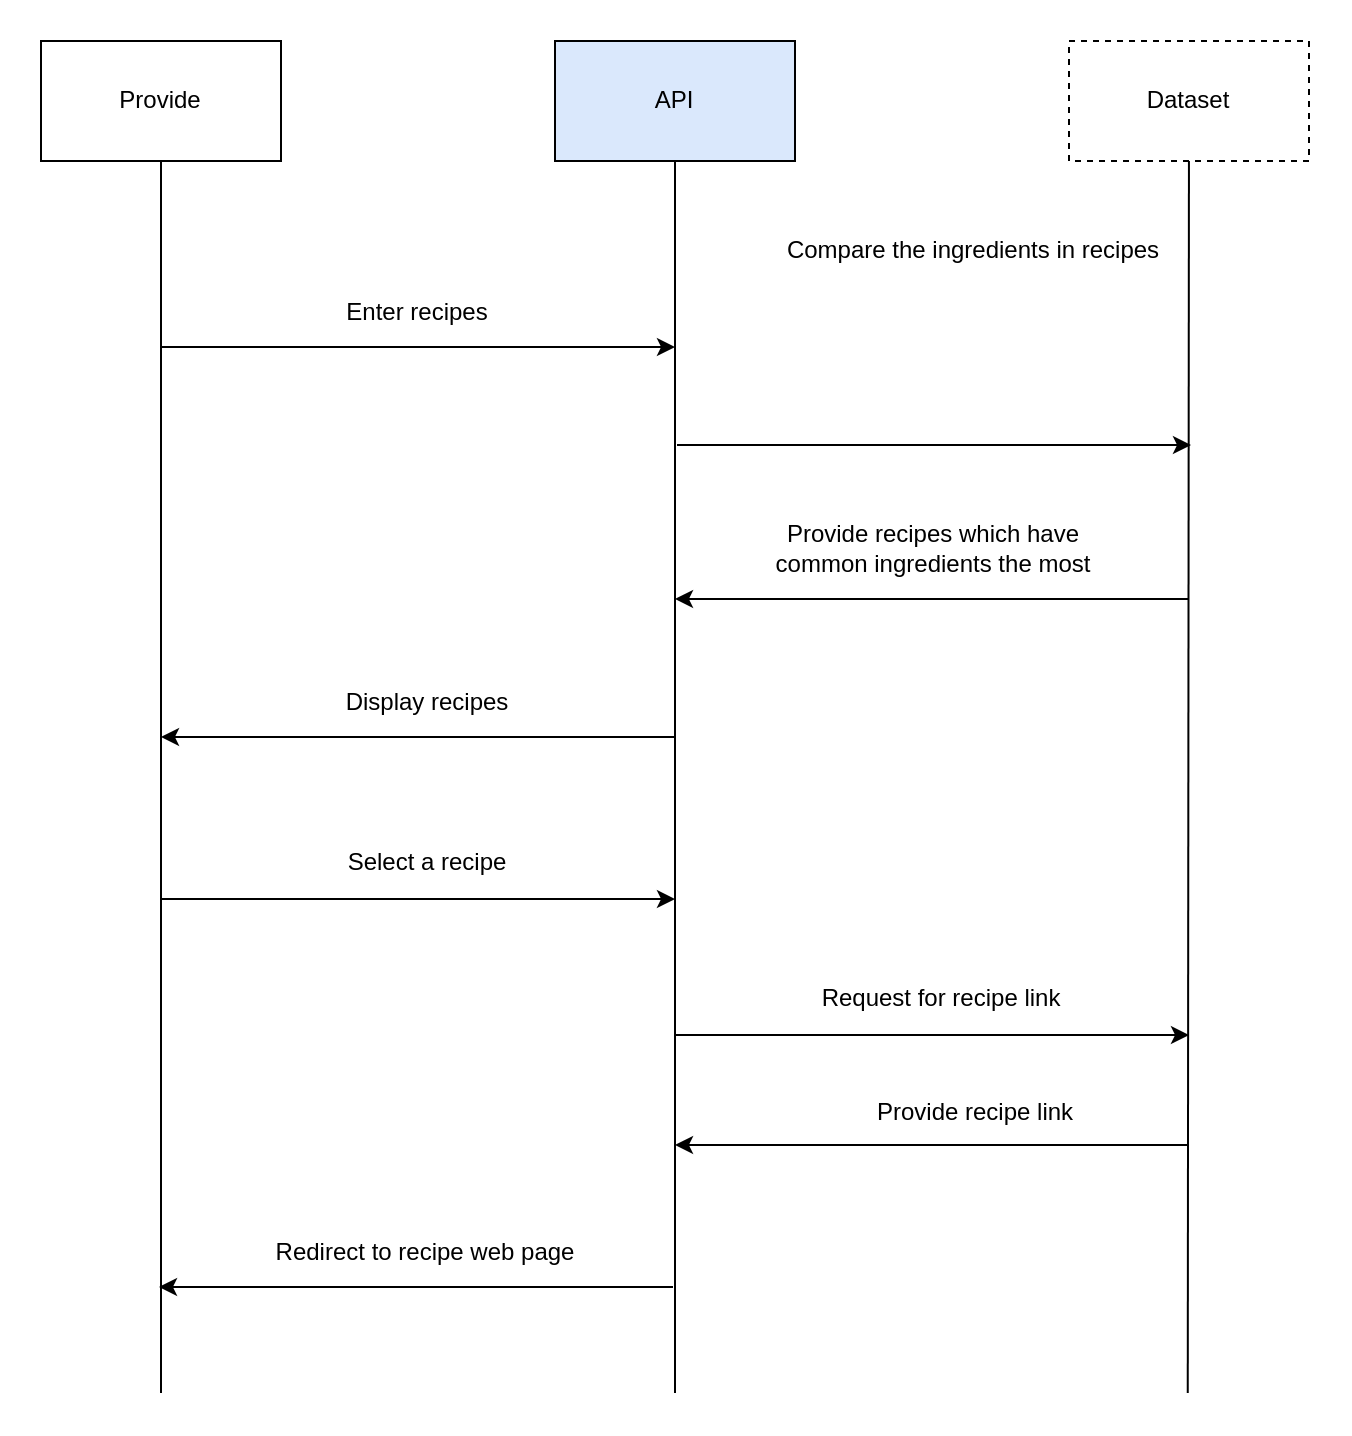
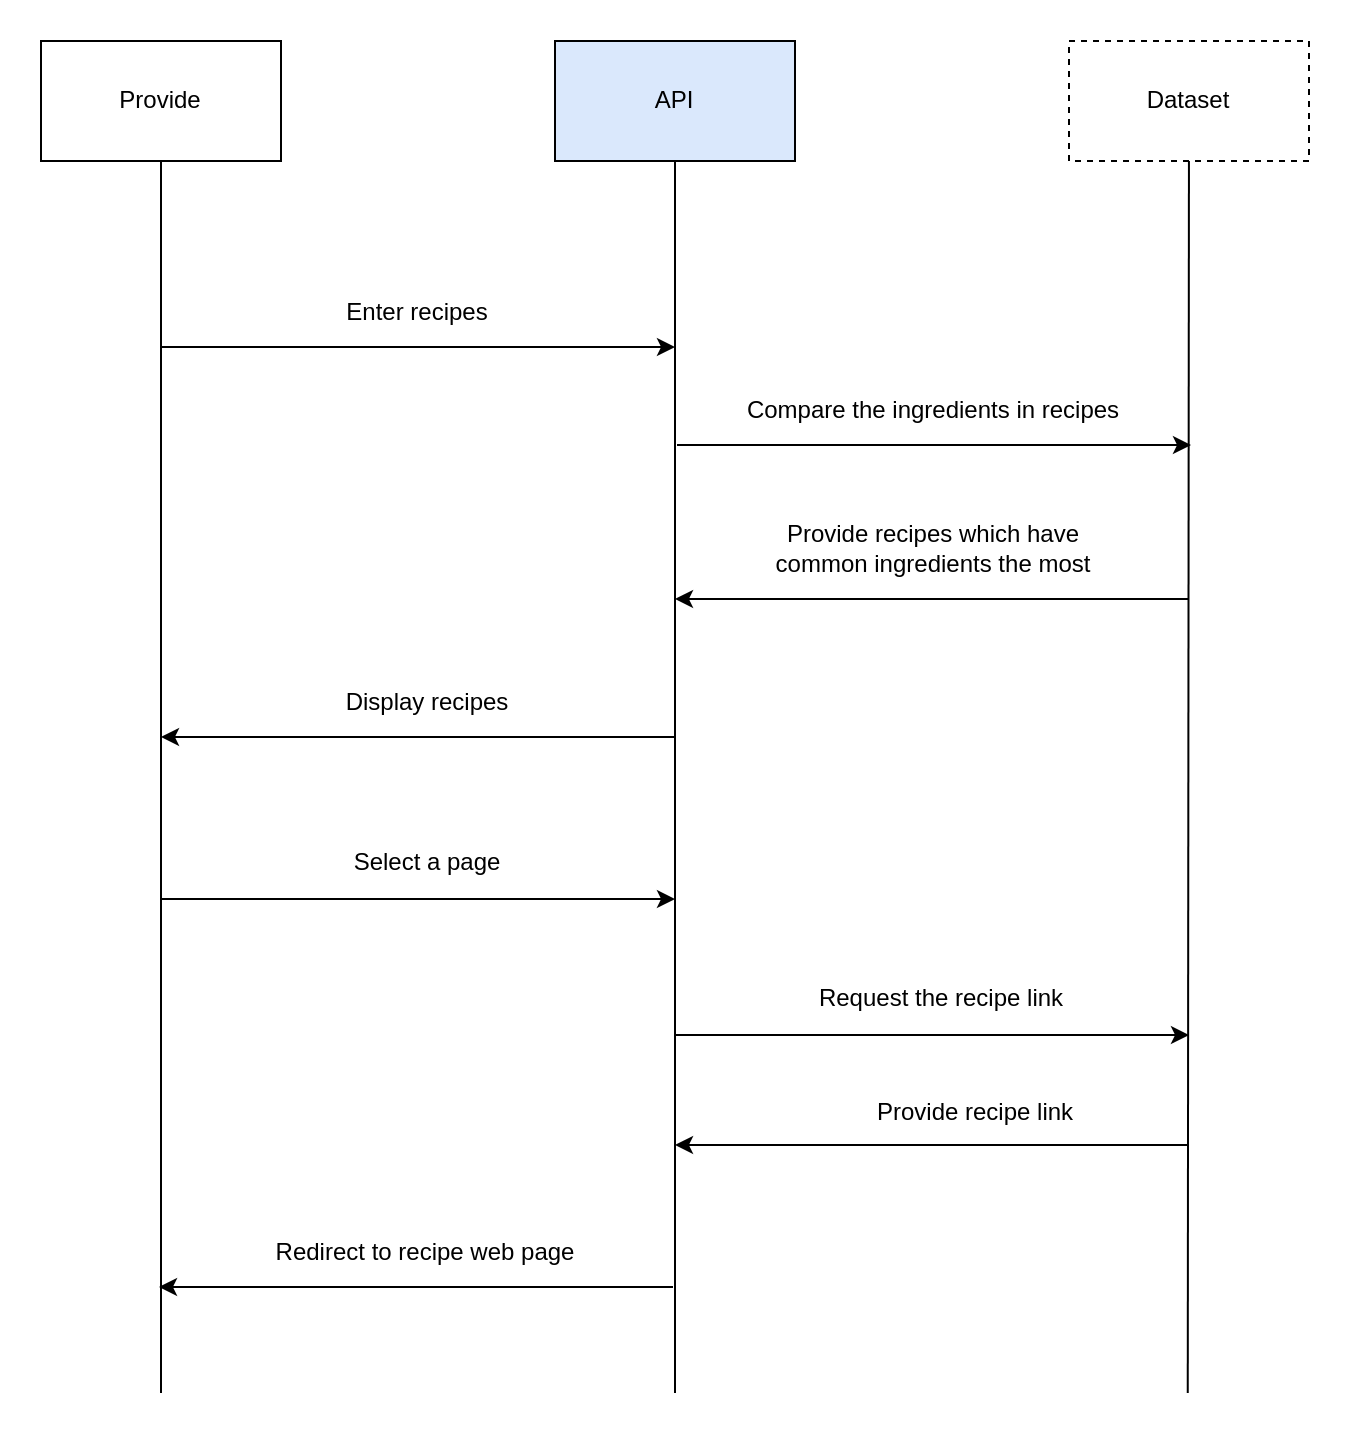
(973, 251) -> (933, 411)
(428, 863) -> (428, 863)
(942, 999) -> (942, 999)
